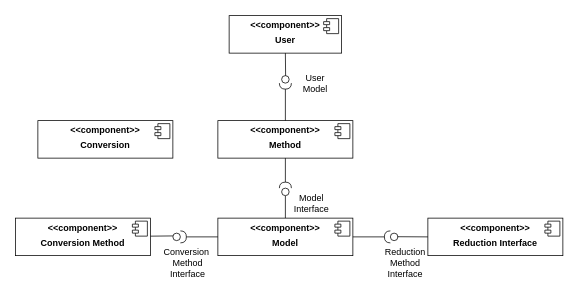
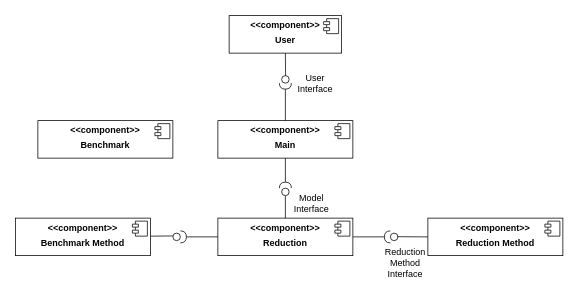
(315, 83) -> (315, 83)
(71, 120) -> (71, 120)
(251, 120) -> (251, 120)
(56, 218) -> (55, 218)
(251, 218) -> (251, 218)
(473, 218) -> (466, 218)
(188, 263) -> none
